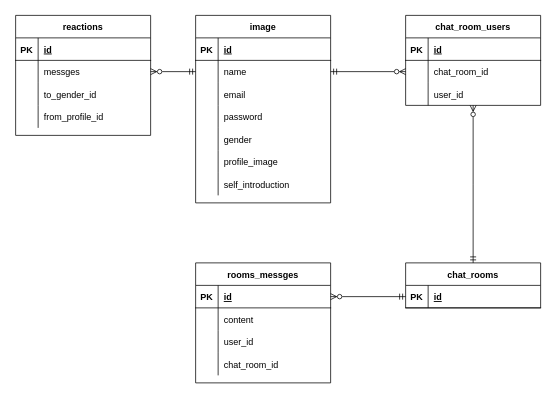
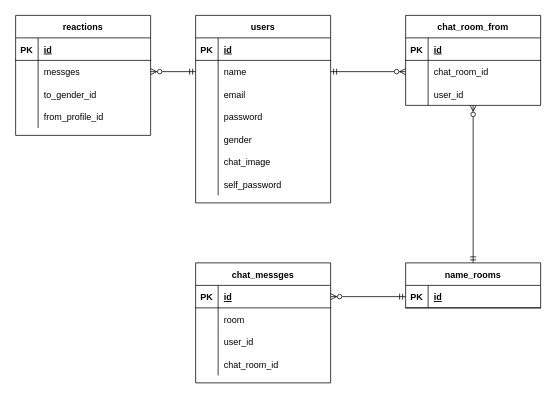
(263, 27) -> (263, 27)
(473, 27) -> (473, 27)
(253, 162) -> (248, 162)
(263, 185) -> (255, 185)
(263, 275) -> (263, 275)
(473, 275) -> (473, 275)
(241, 320) -> (234, 320)
